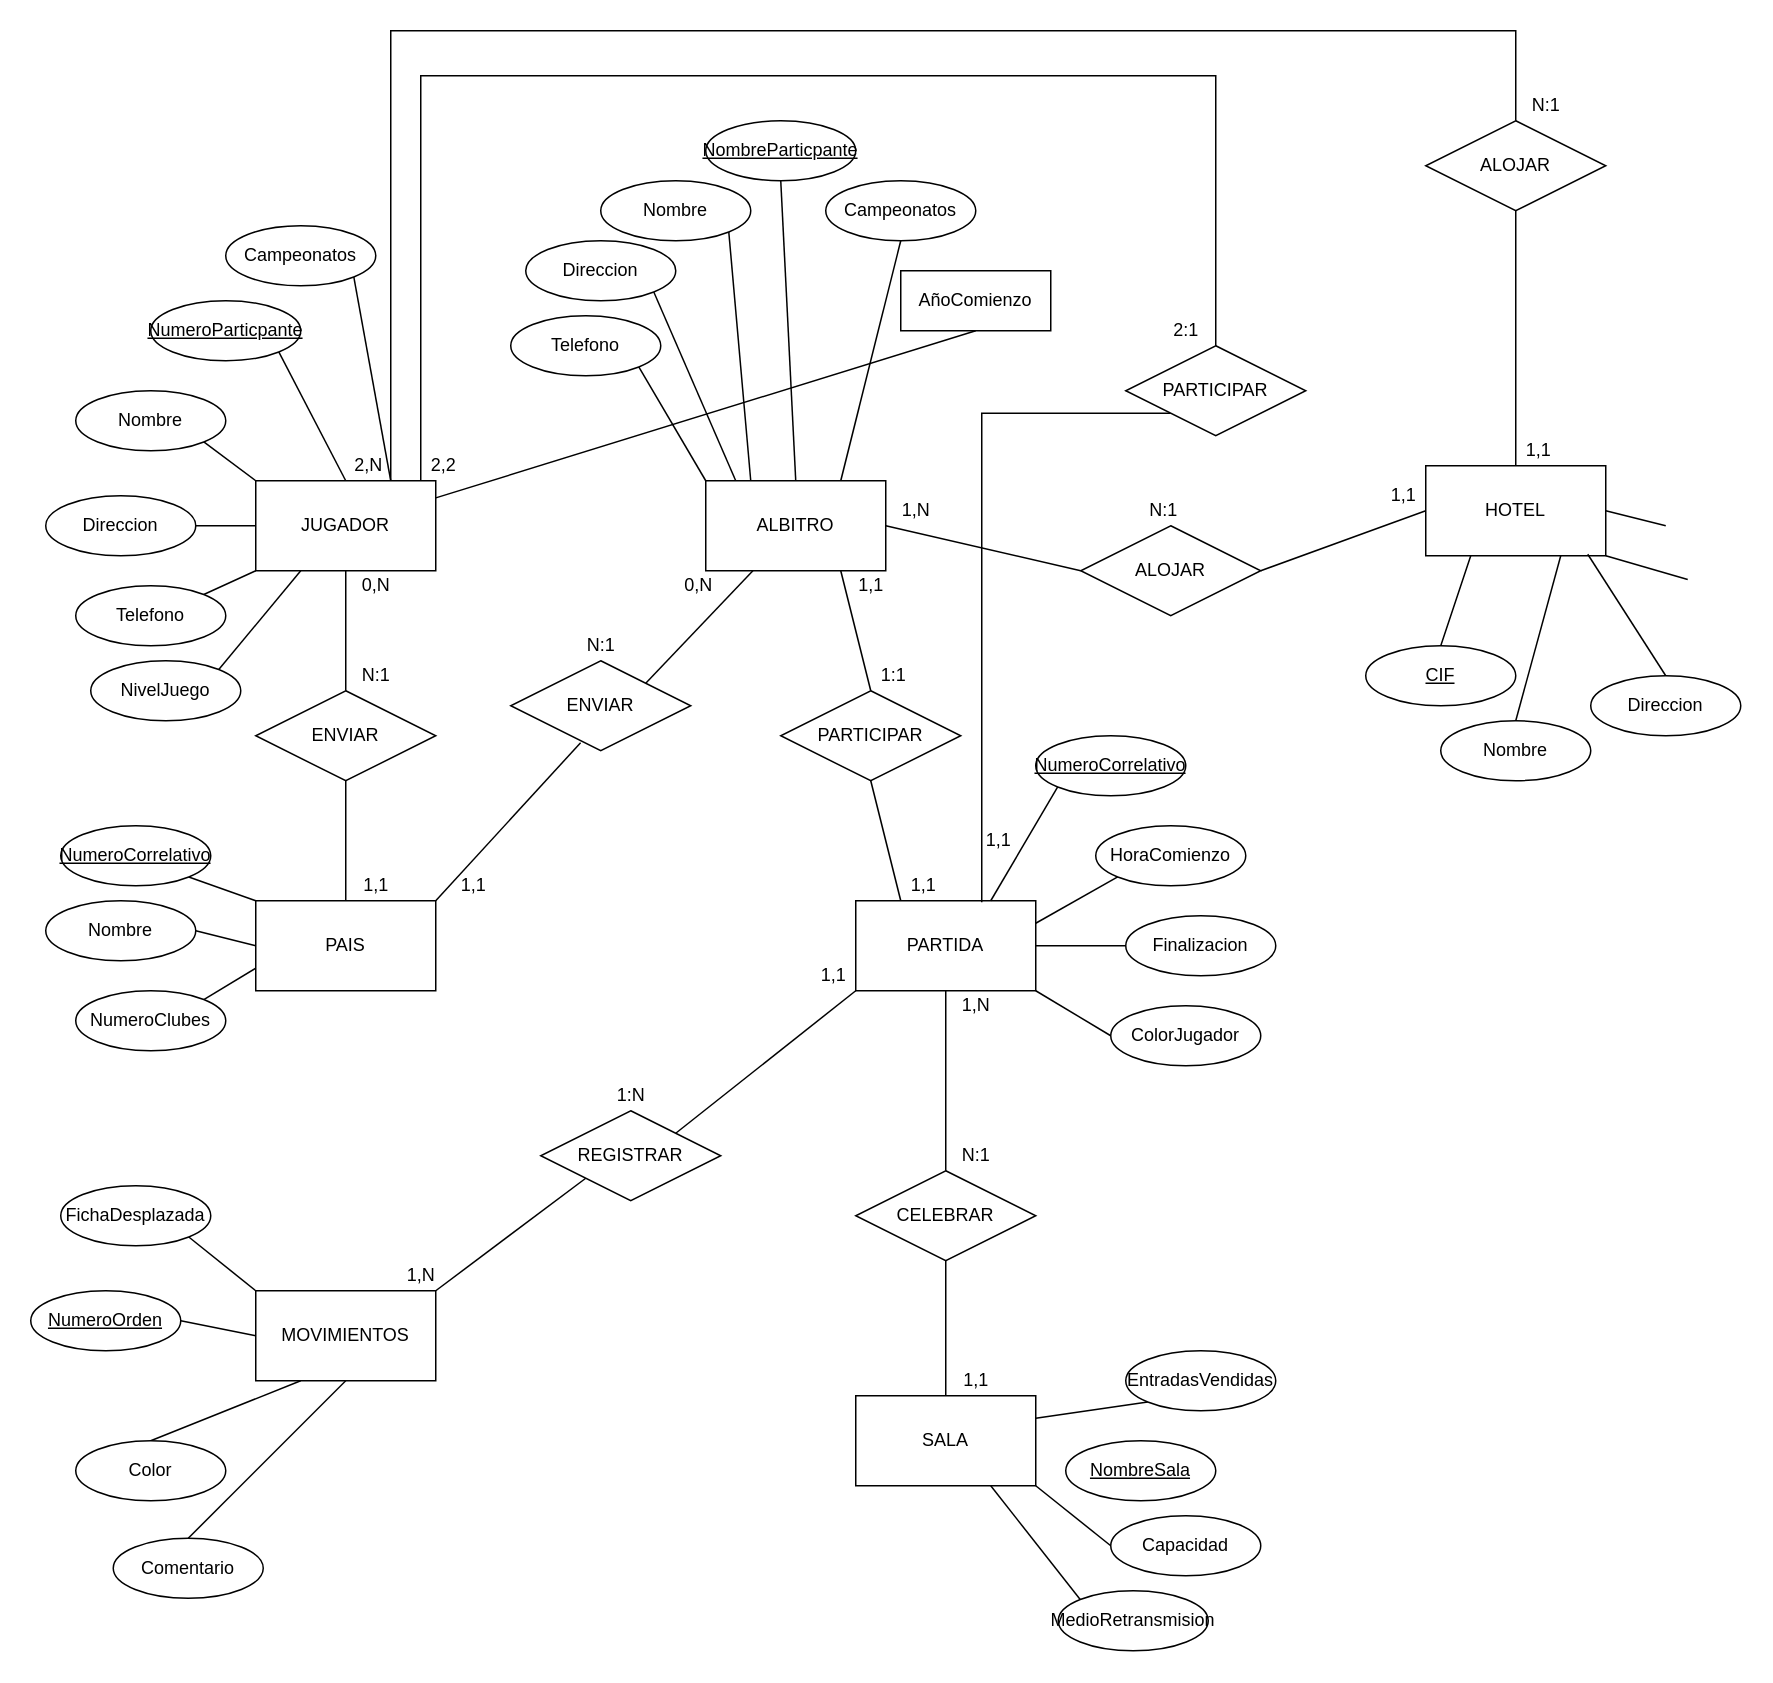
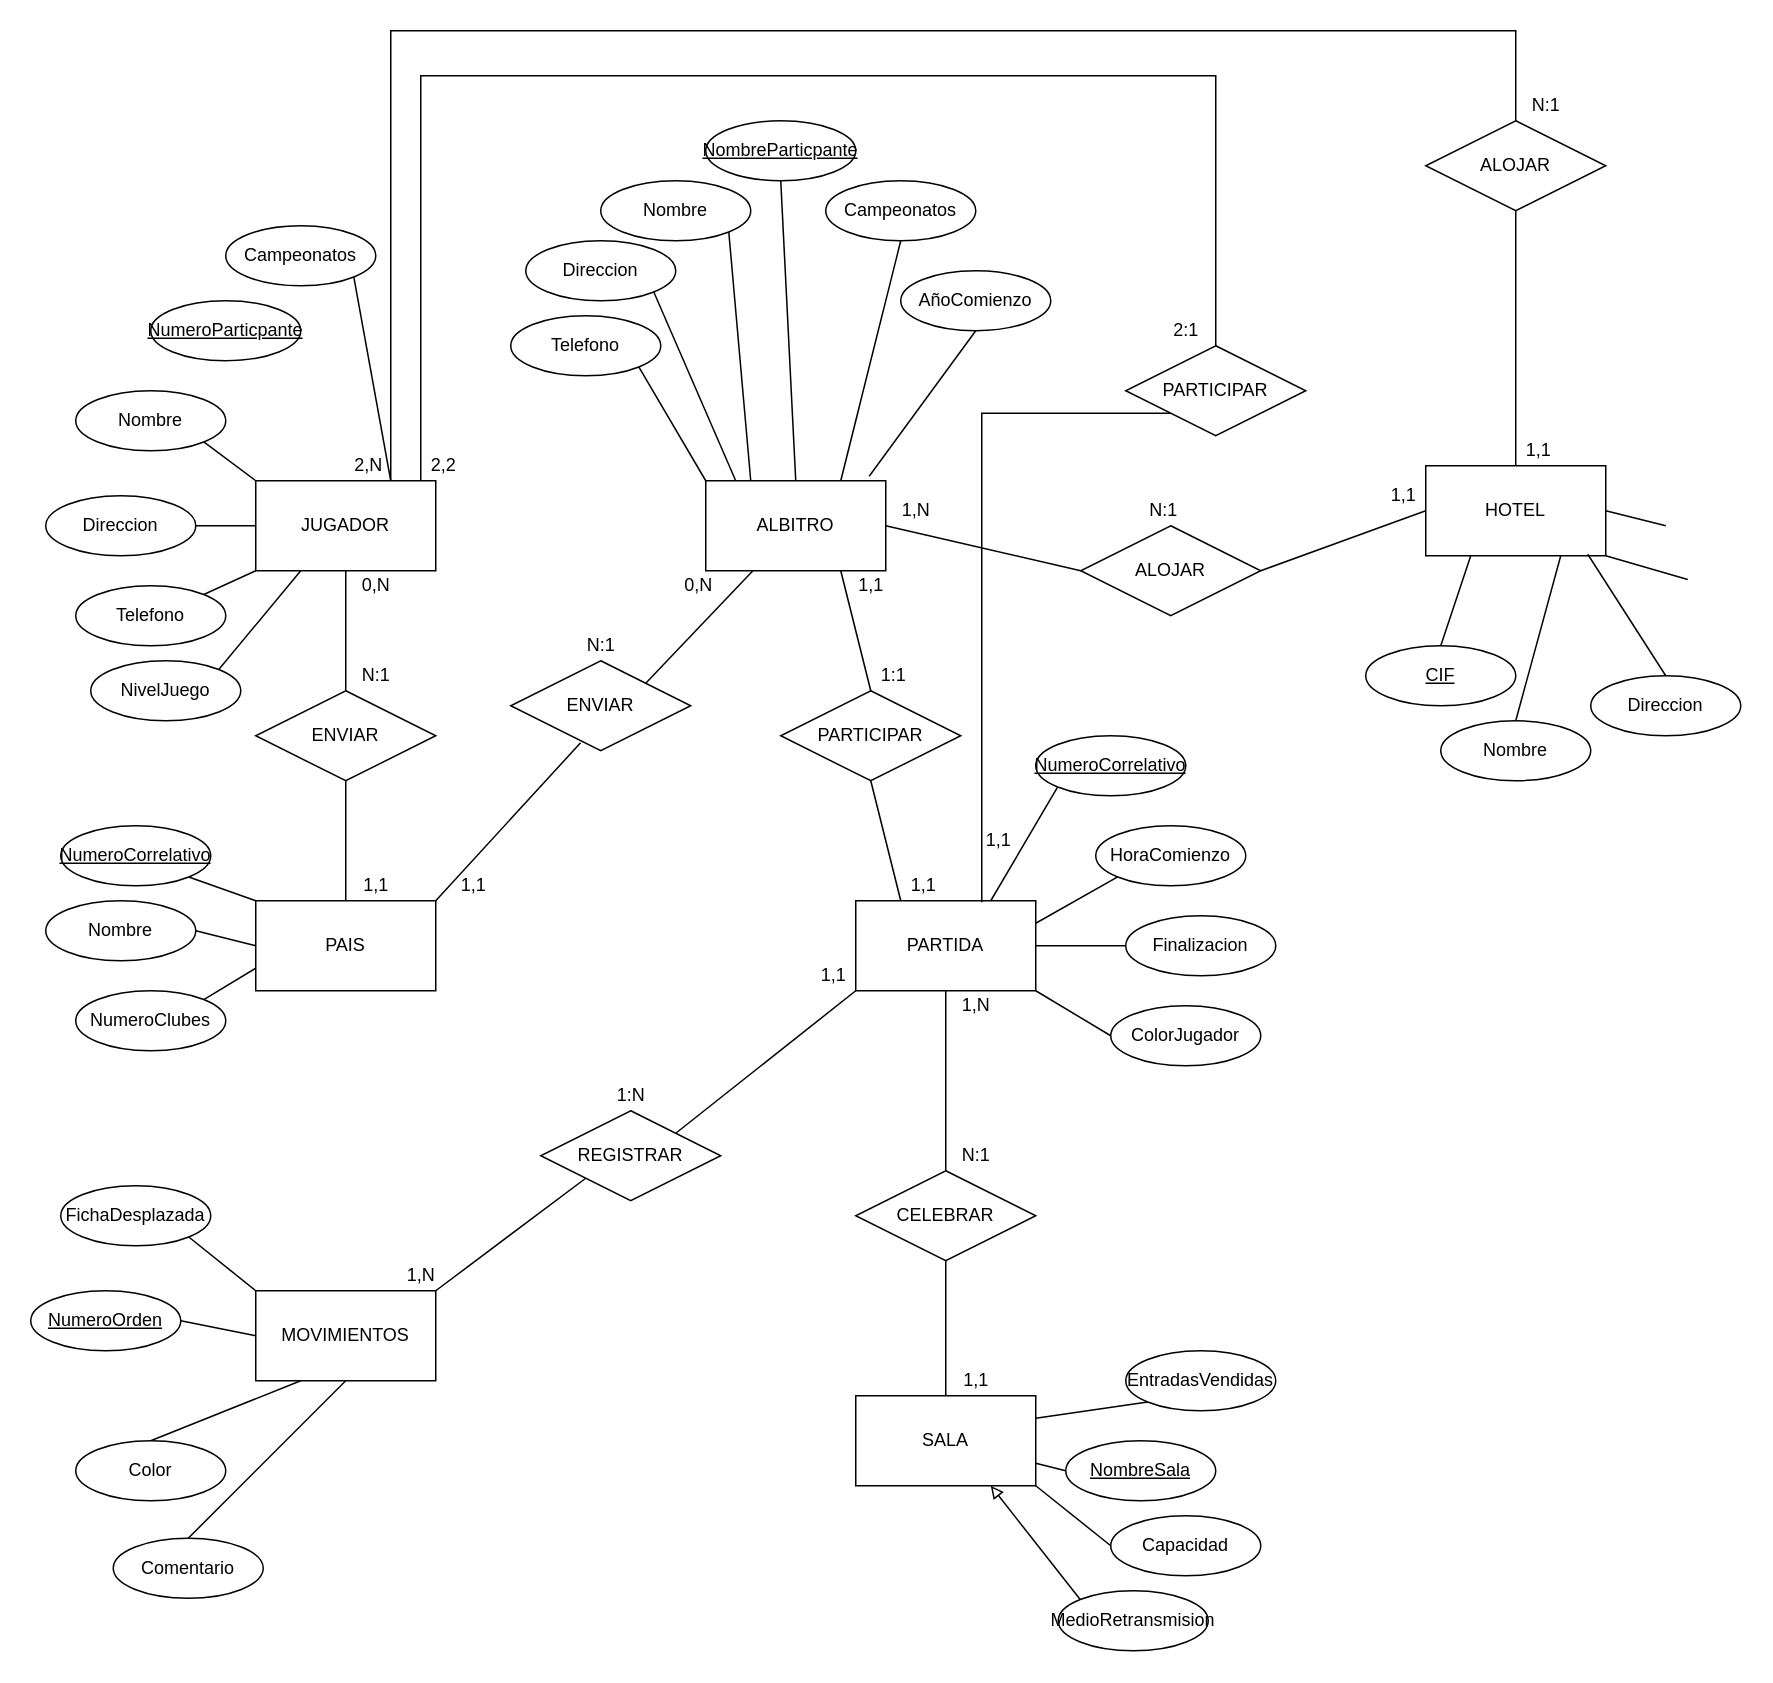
(976, 301) -> (976, 301)
(704, 415) -> (922, 404)
(312, 416) -> none
none -> (1051, 1467)
(995, 1491) -> (999, 1496)
